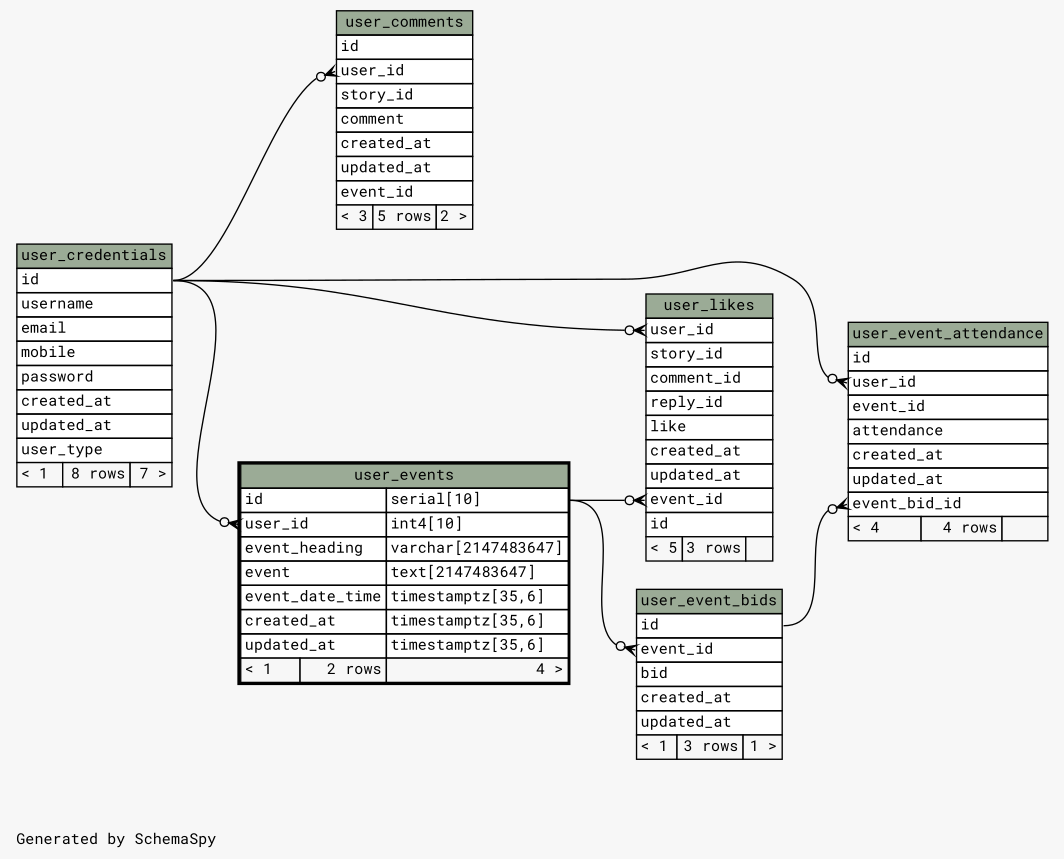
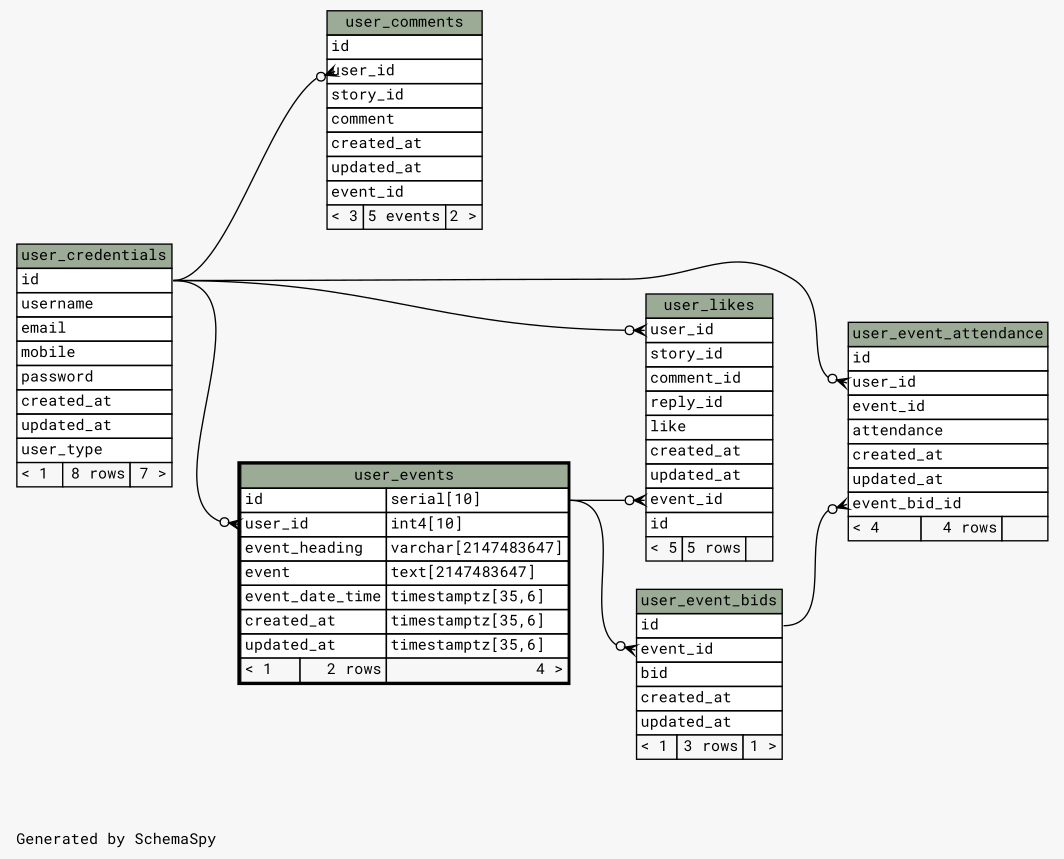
(405, 216) -> (405, 216)
(714, 548) -> (714, 548)
